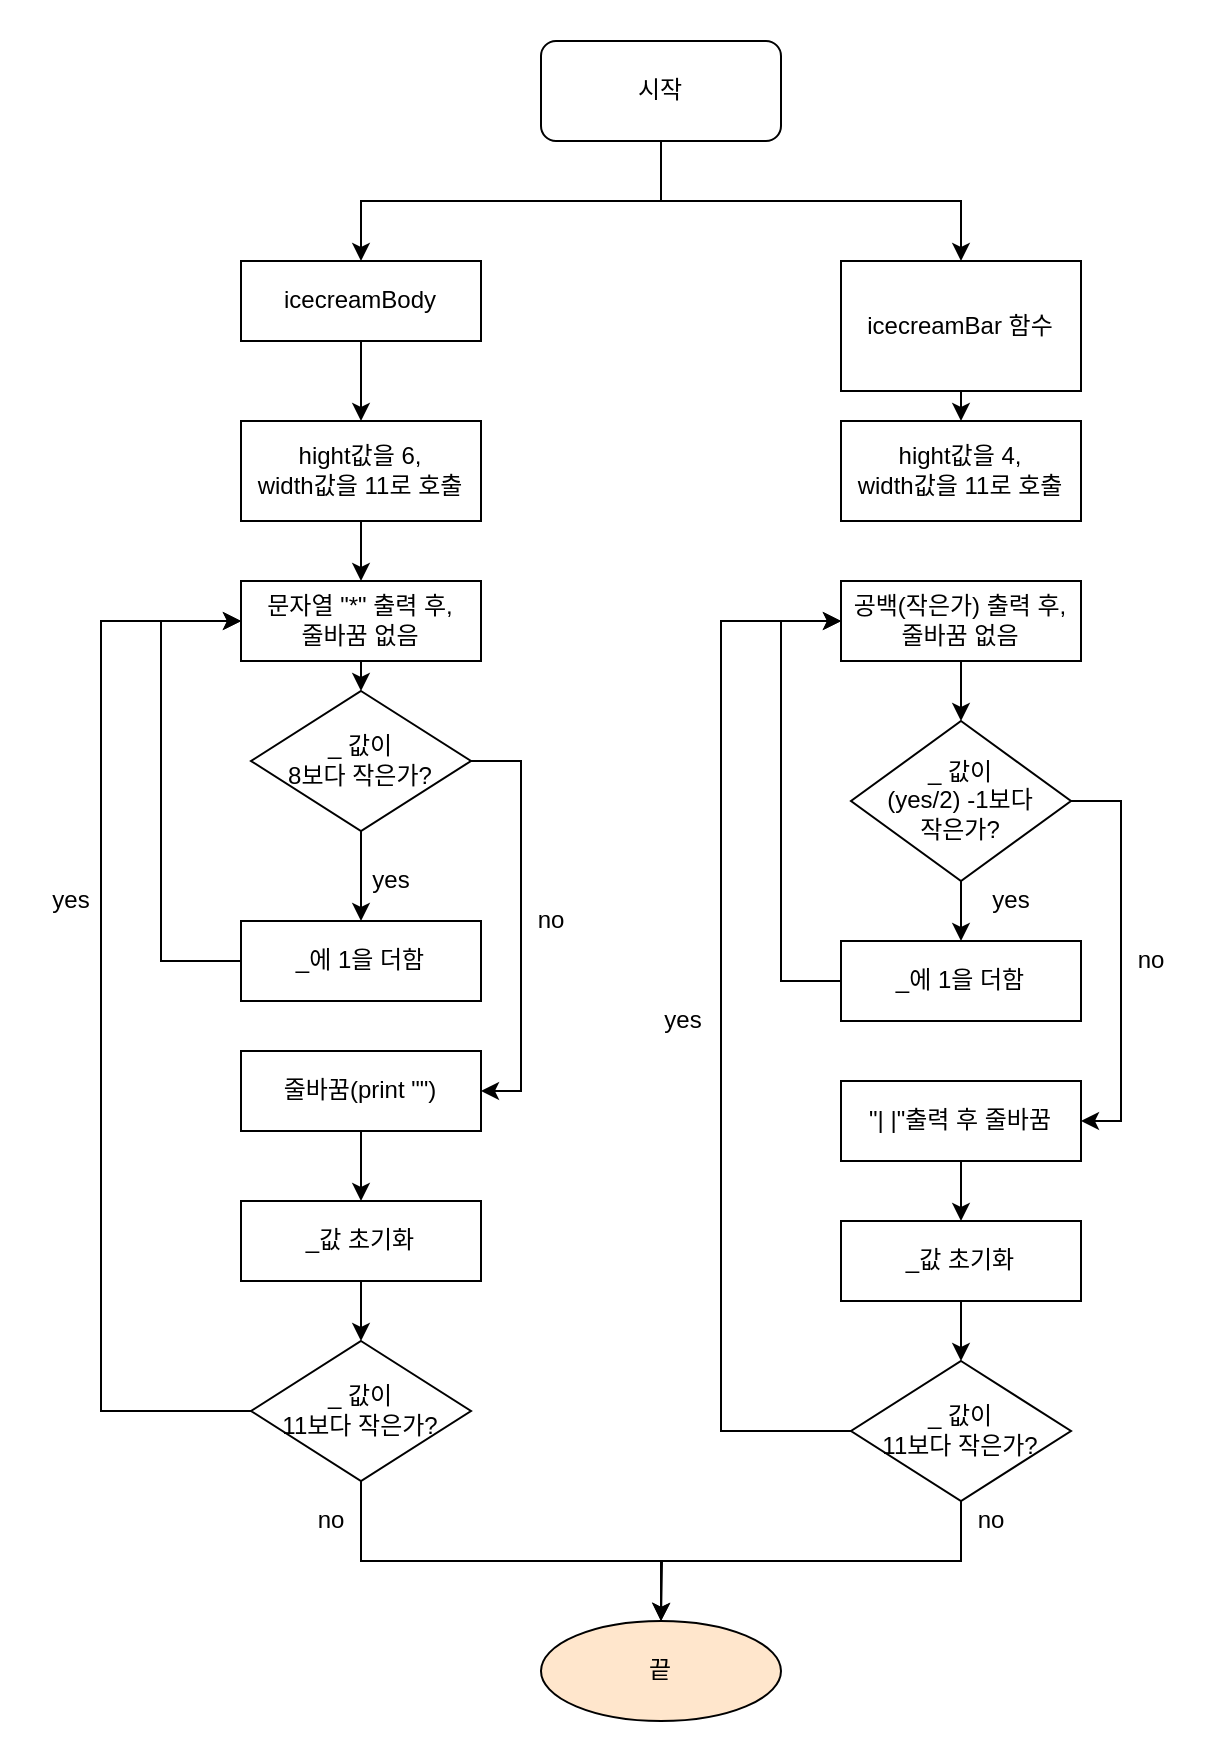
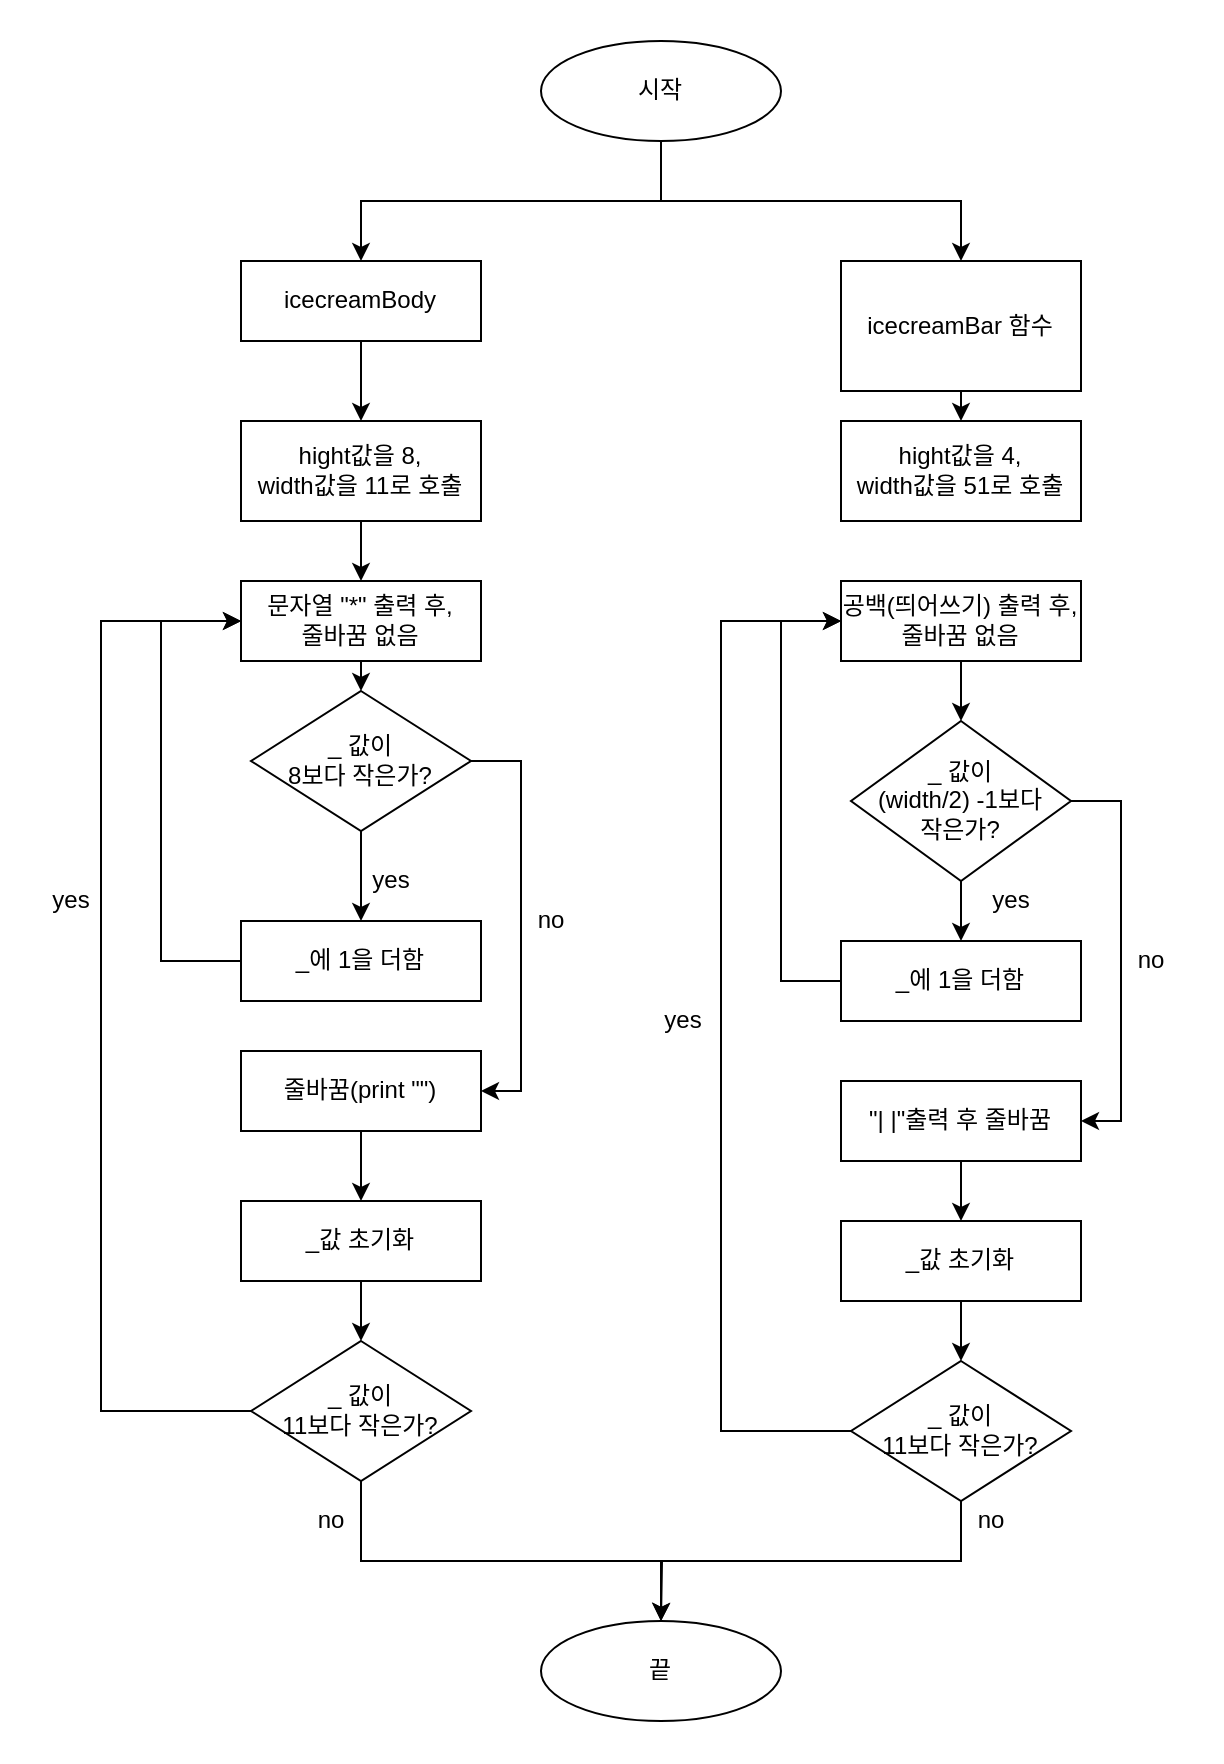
(661, 91) -> (661, 91)
(361, 471) -> (361, 471)
(961, 471) -> (961, 471)
(961, 621) -> (961, 621)
(961, 801) -> (961, 801)
(661, 1671) -> (661, 1671)
